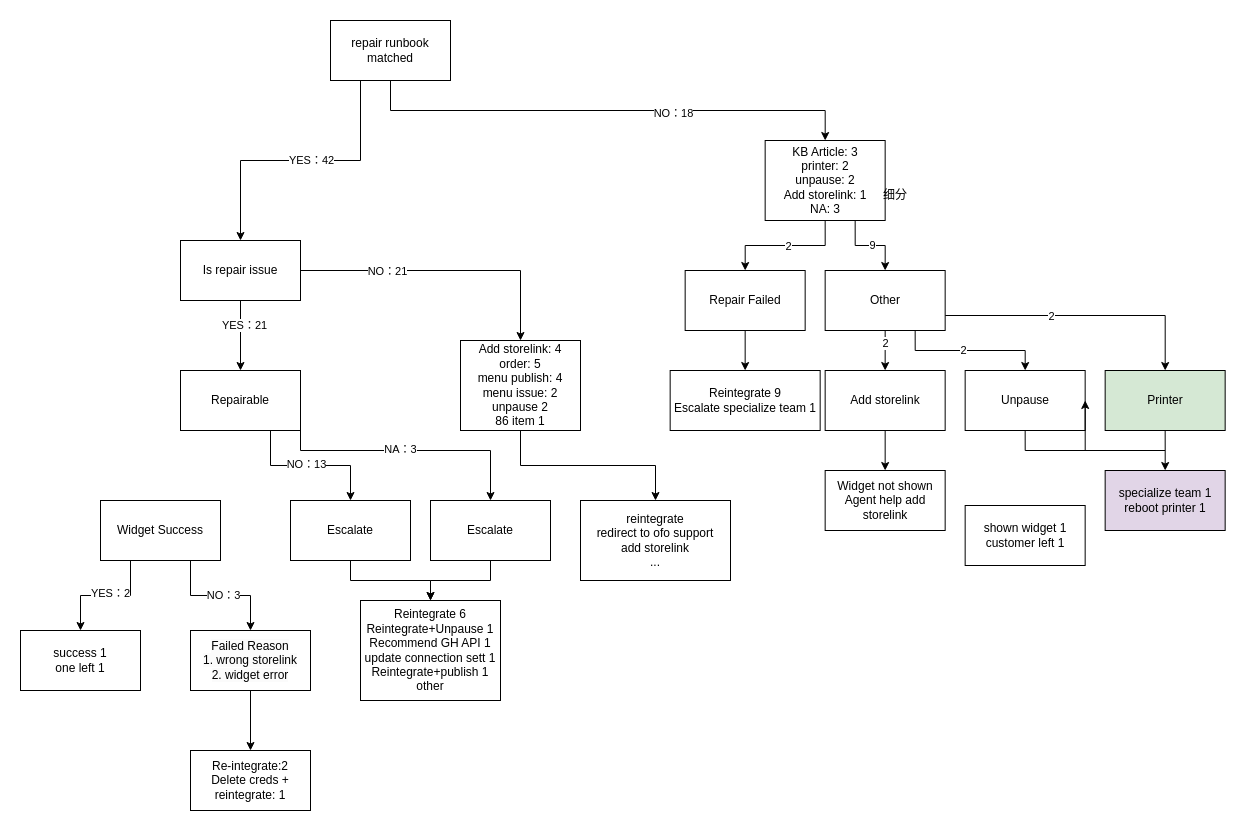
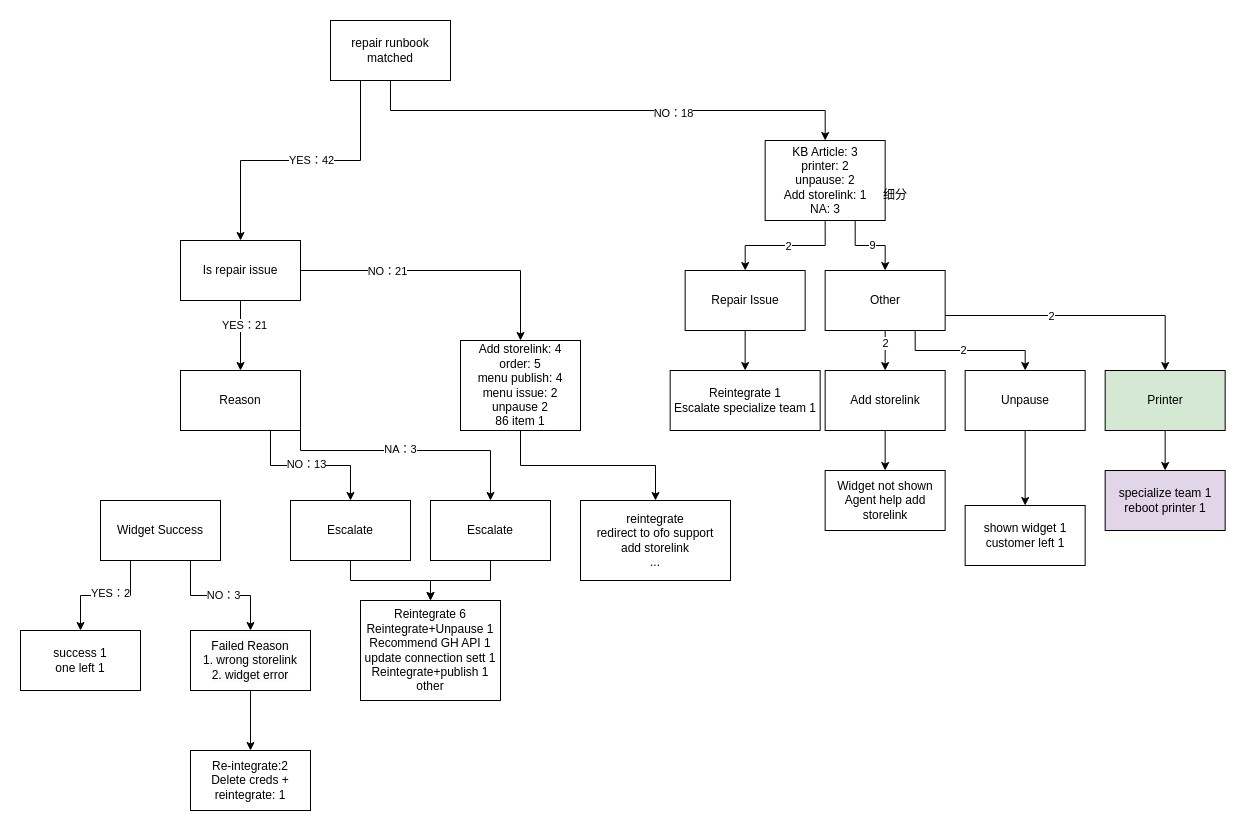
(746, 301) -> (746, 301)
(241, 401) -> (241, 401)
(746, 401) -> (746, 401)
(1085, 439) -> (1165, 448)
(1052, 451) -> (1025, 473)
